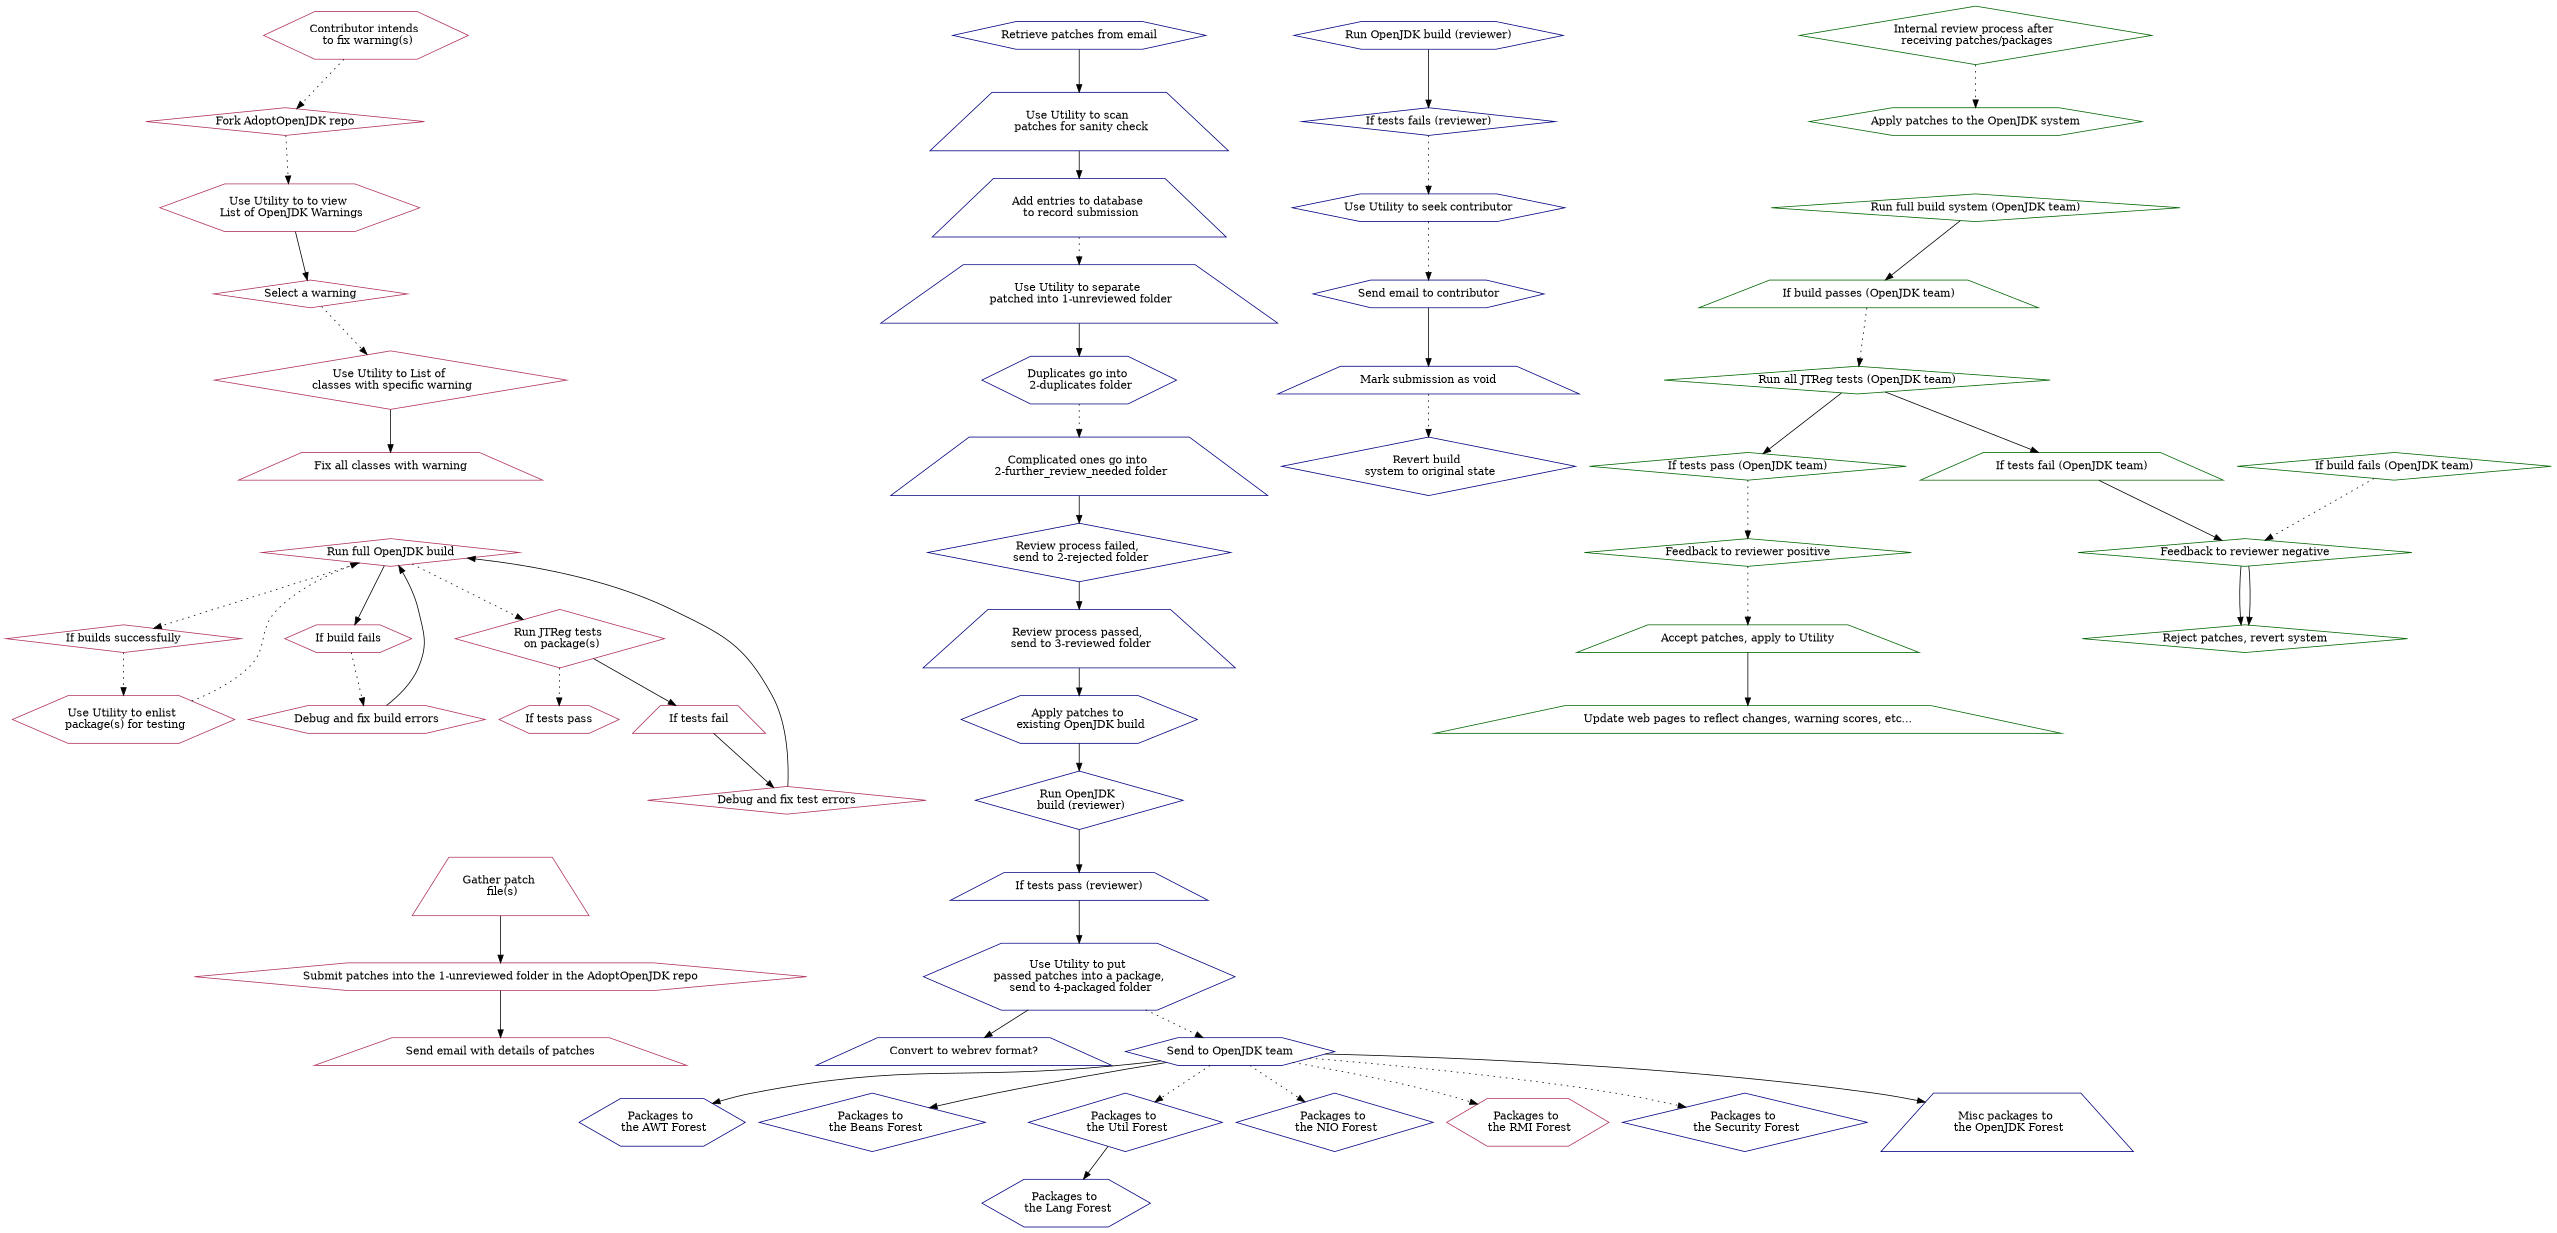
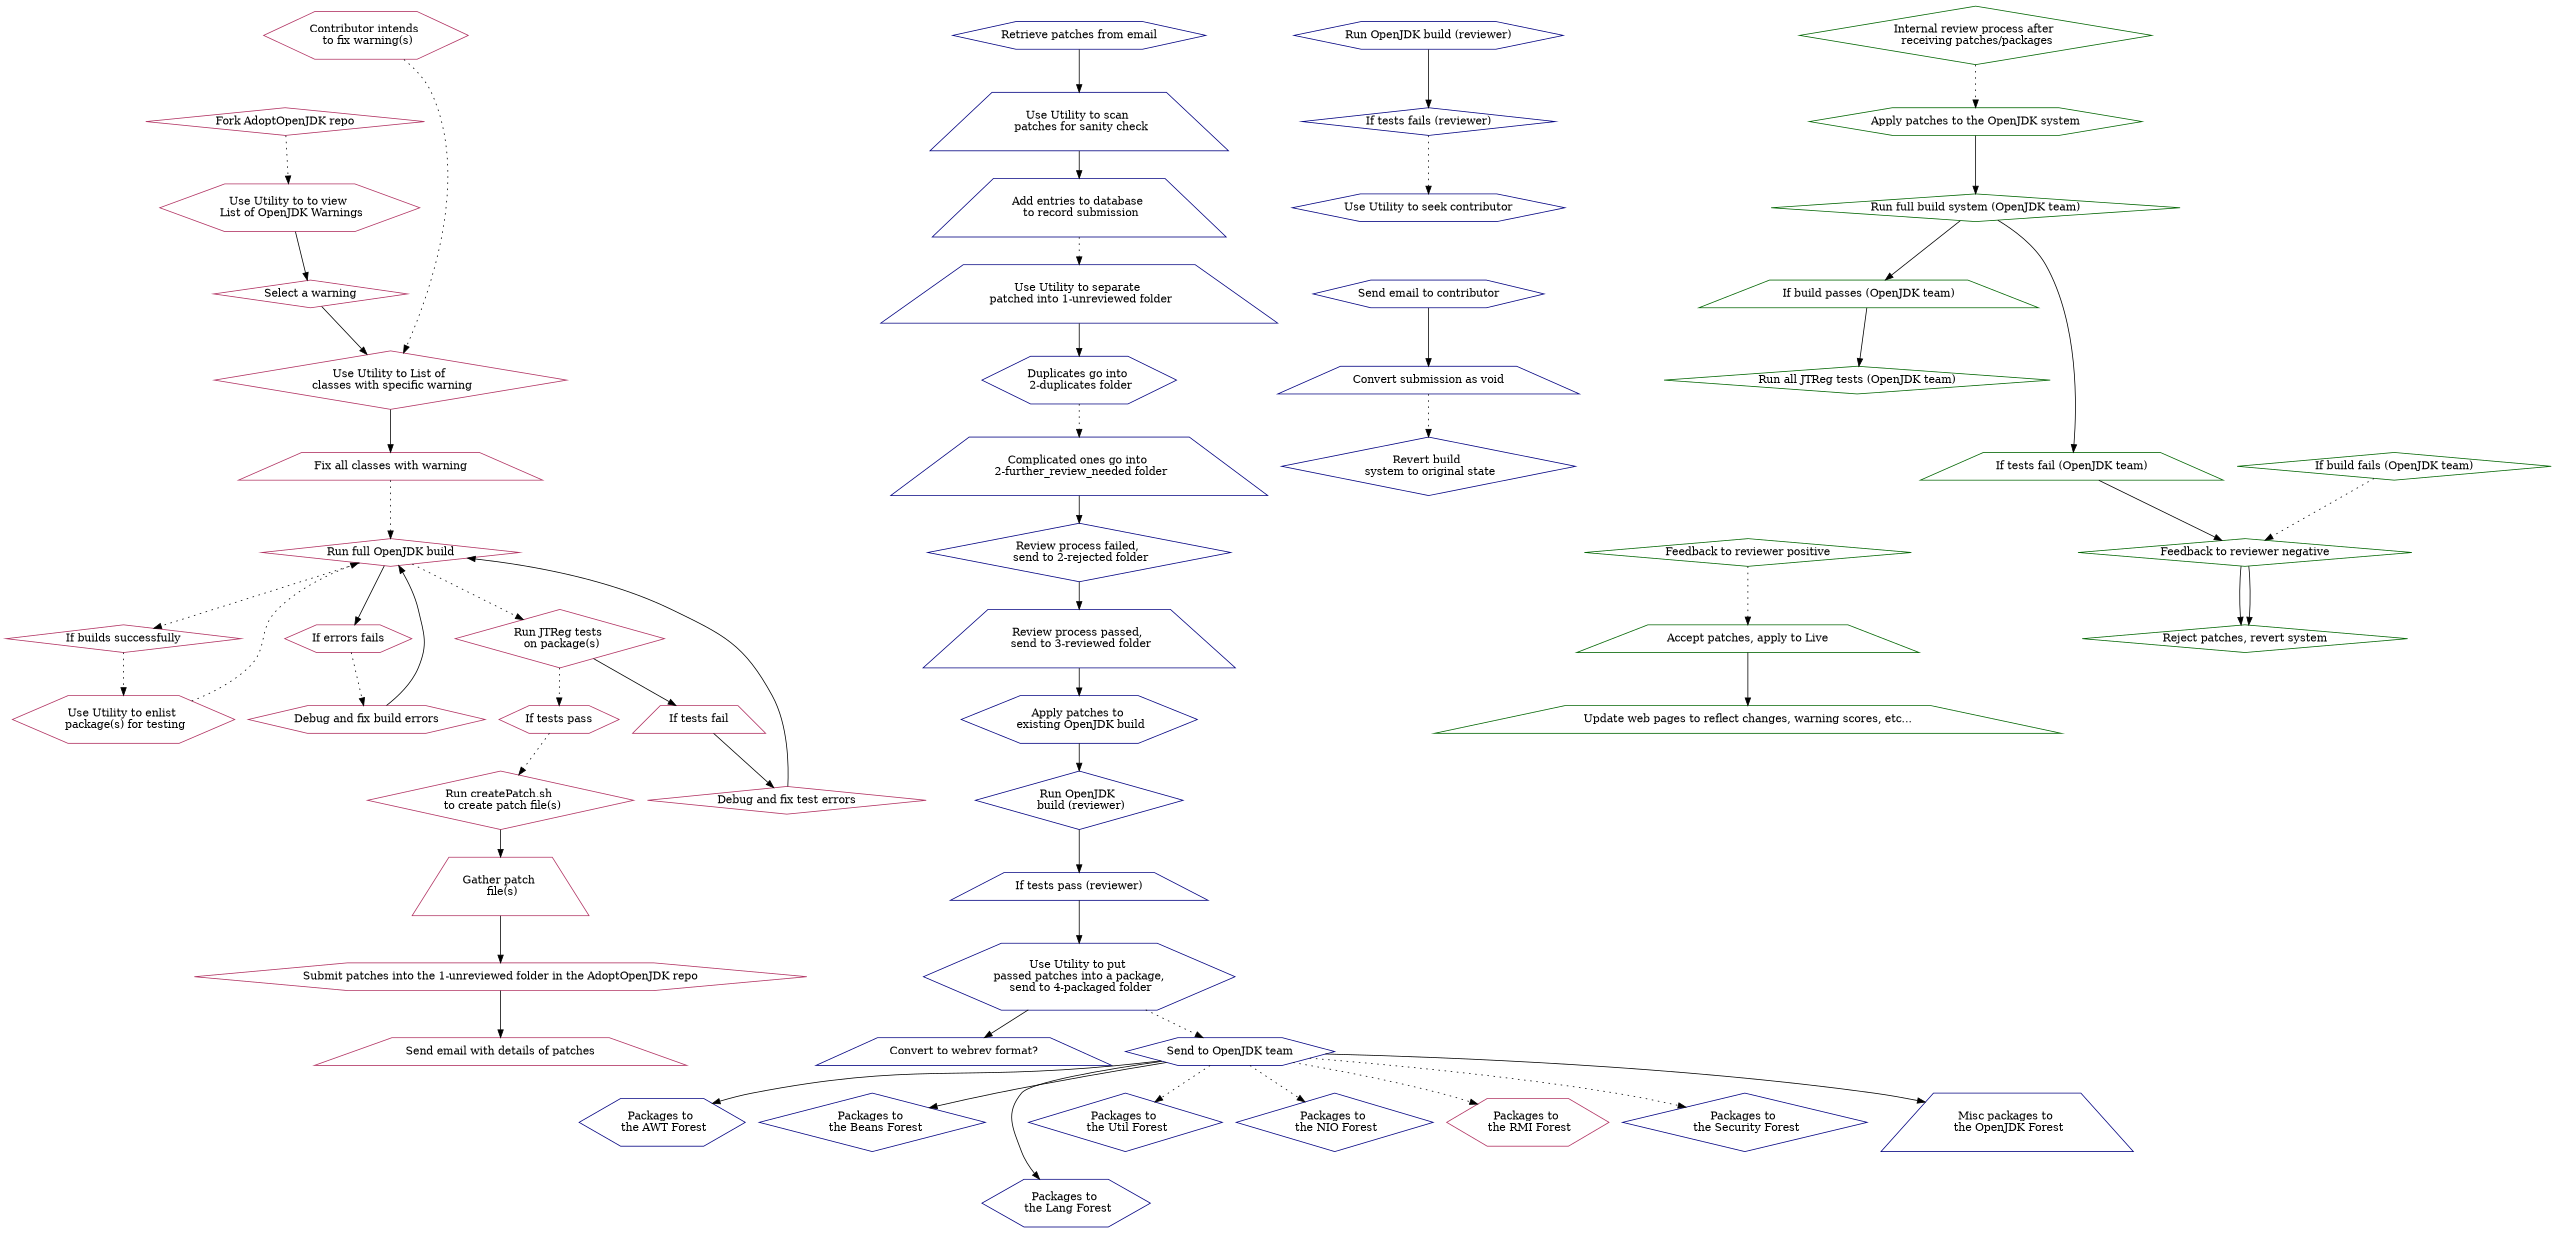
(323, 81) -> (447, 200)
none -> (1976, 161)
(1429, 247) -> none
(342, 328) -> (342, 328)
(1863, 333) -> (1863, 333)
(1429, 380) -> (1429, 380)
(1958, 421) -> (2066, 320)
(1748, 466) -> none
none -> (391, 506)
(348, 639) -> (348, 639)
(1748, 639) -> (1748, 639)
none -> (501, 800)
(1098, 1160) -> (1021, 1094)
